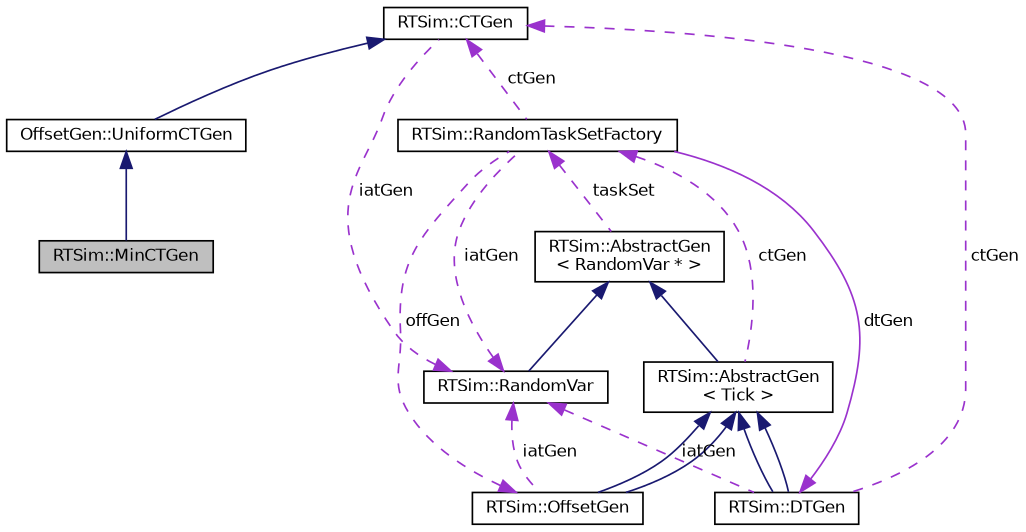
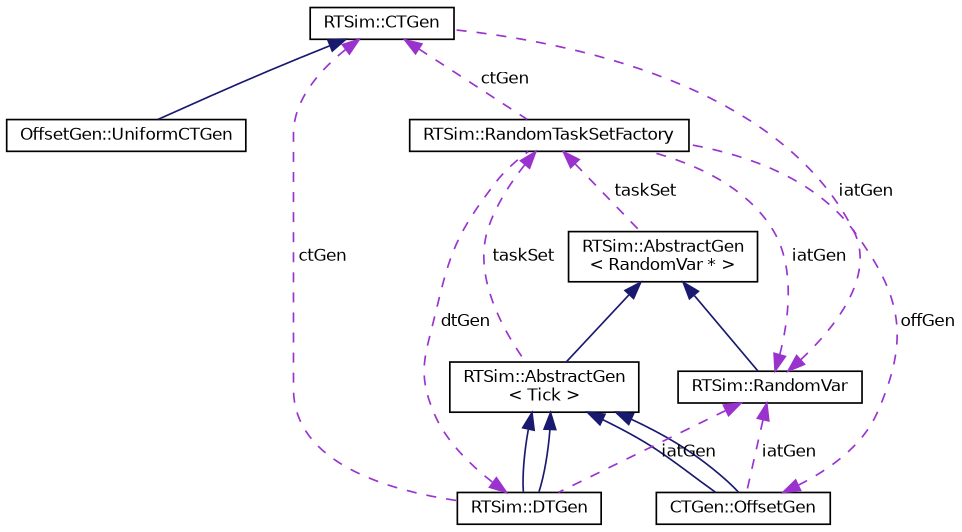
(126, 257) -> none
(780, 257) -> (521, 257)
(843, 276) -> (435, 315)
(558, 508) -> (743, 508)
